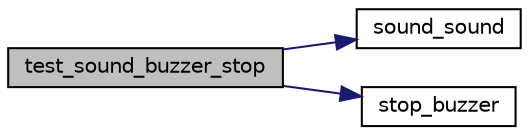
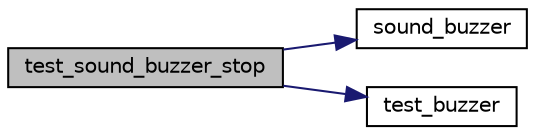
(439, 29) -> (442, 29)
(439, 107) -> (442, 107)
